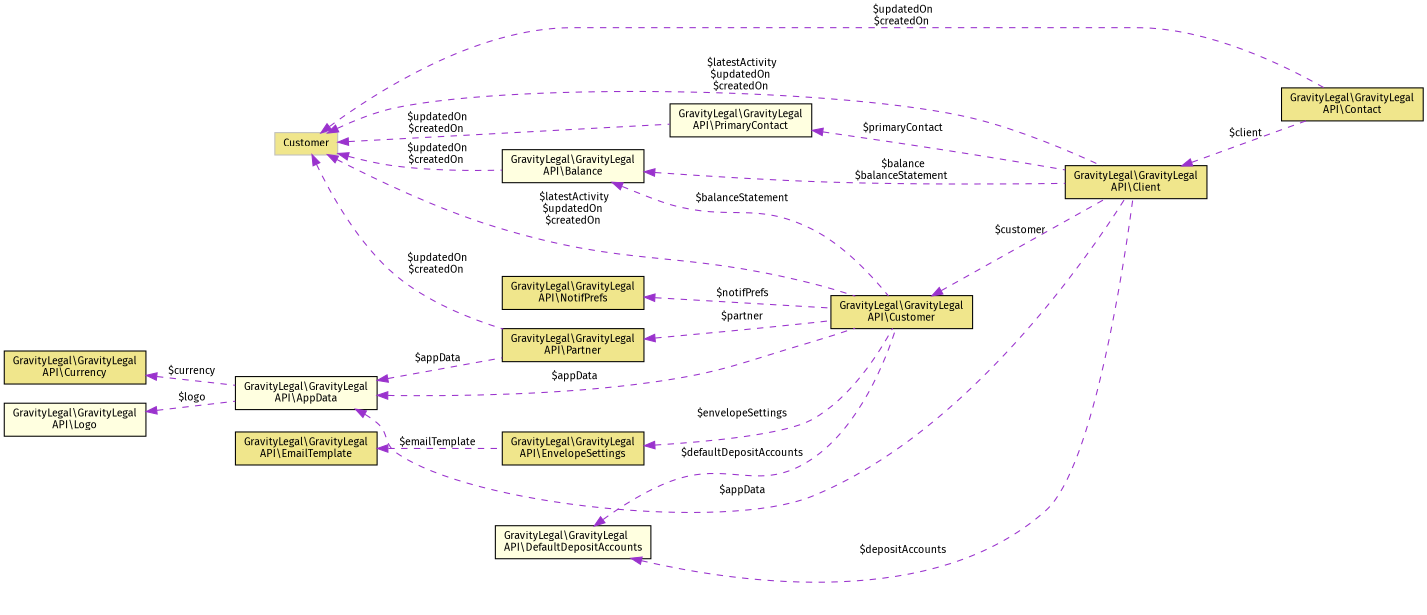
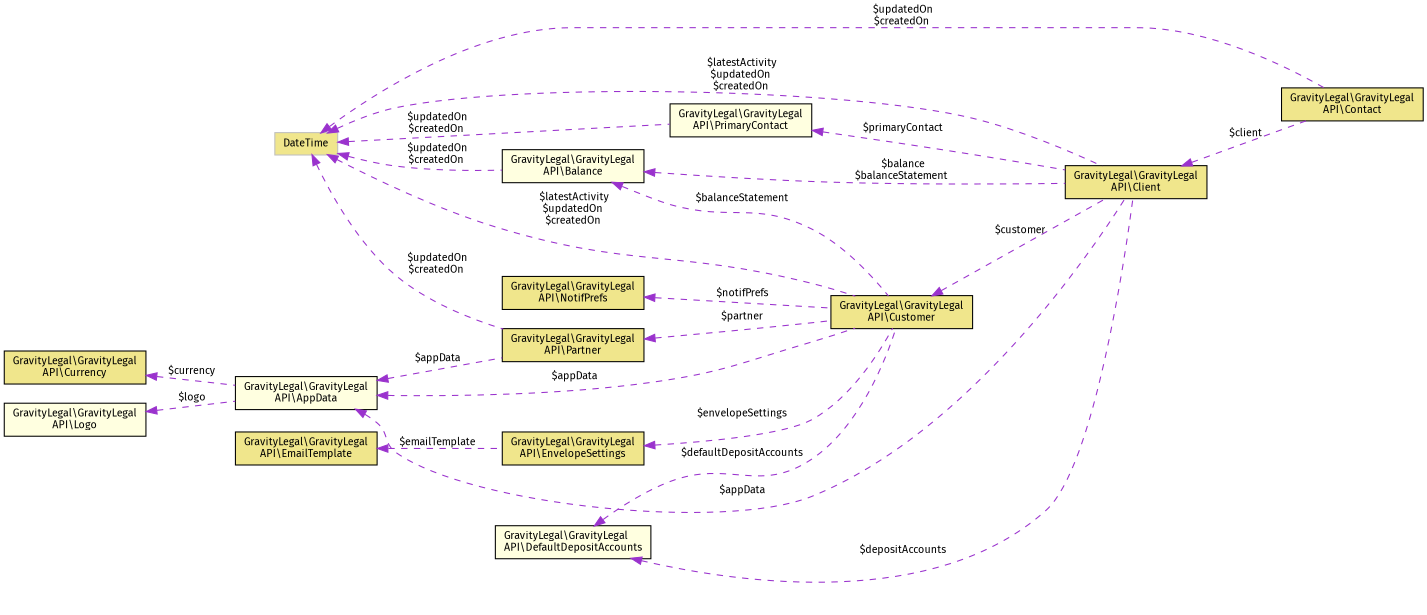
(306, 144) -> (306, 144)
